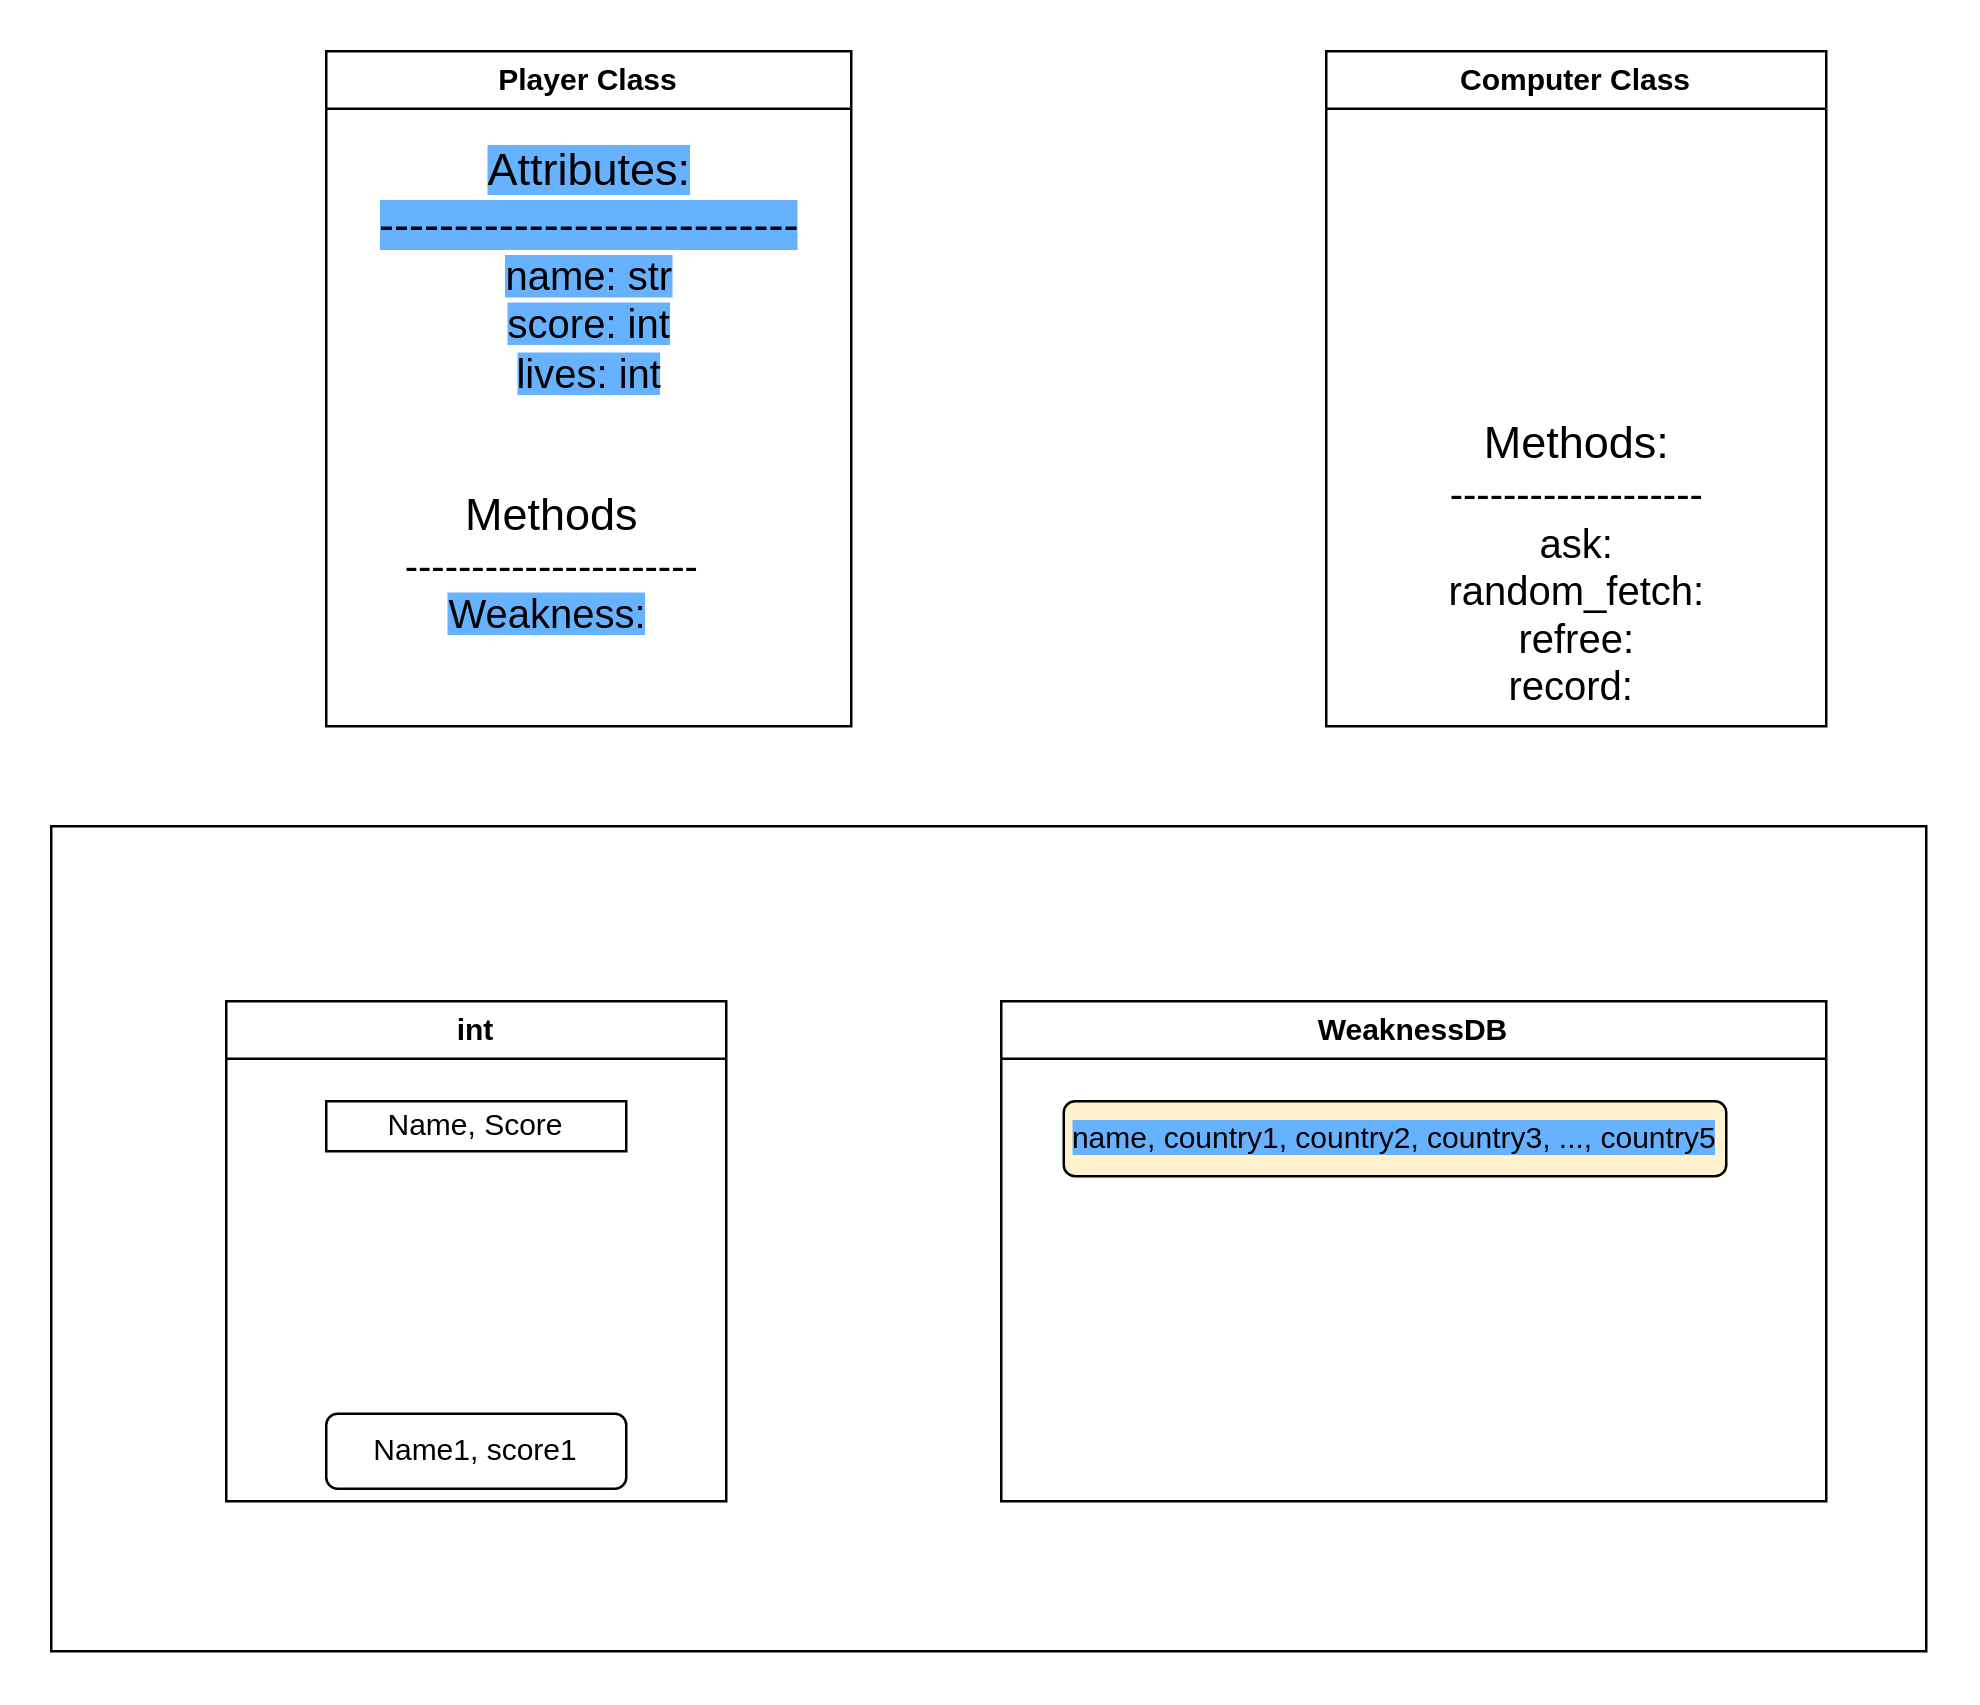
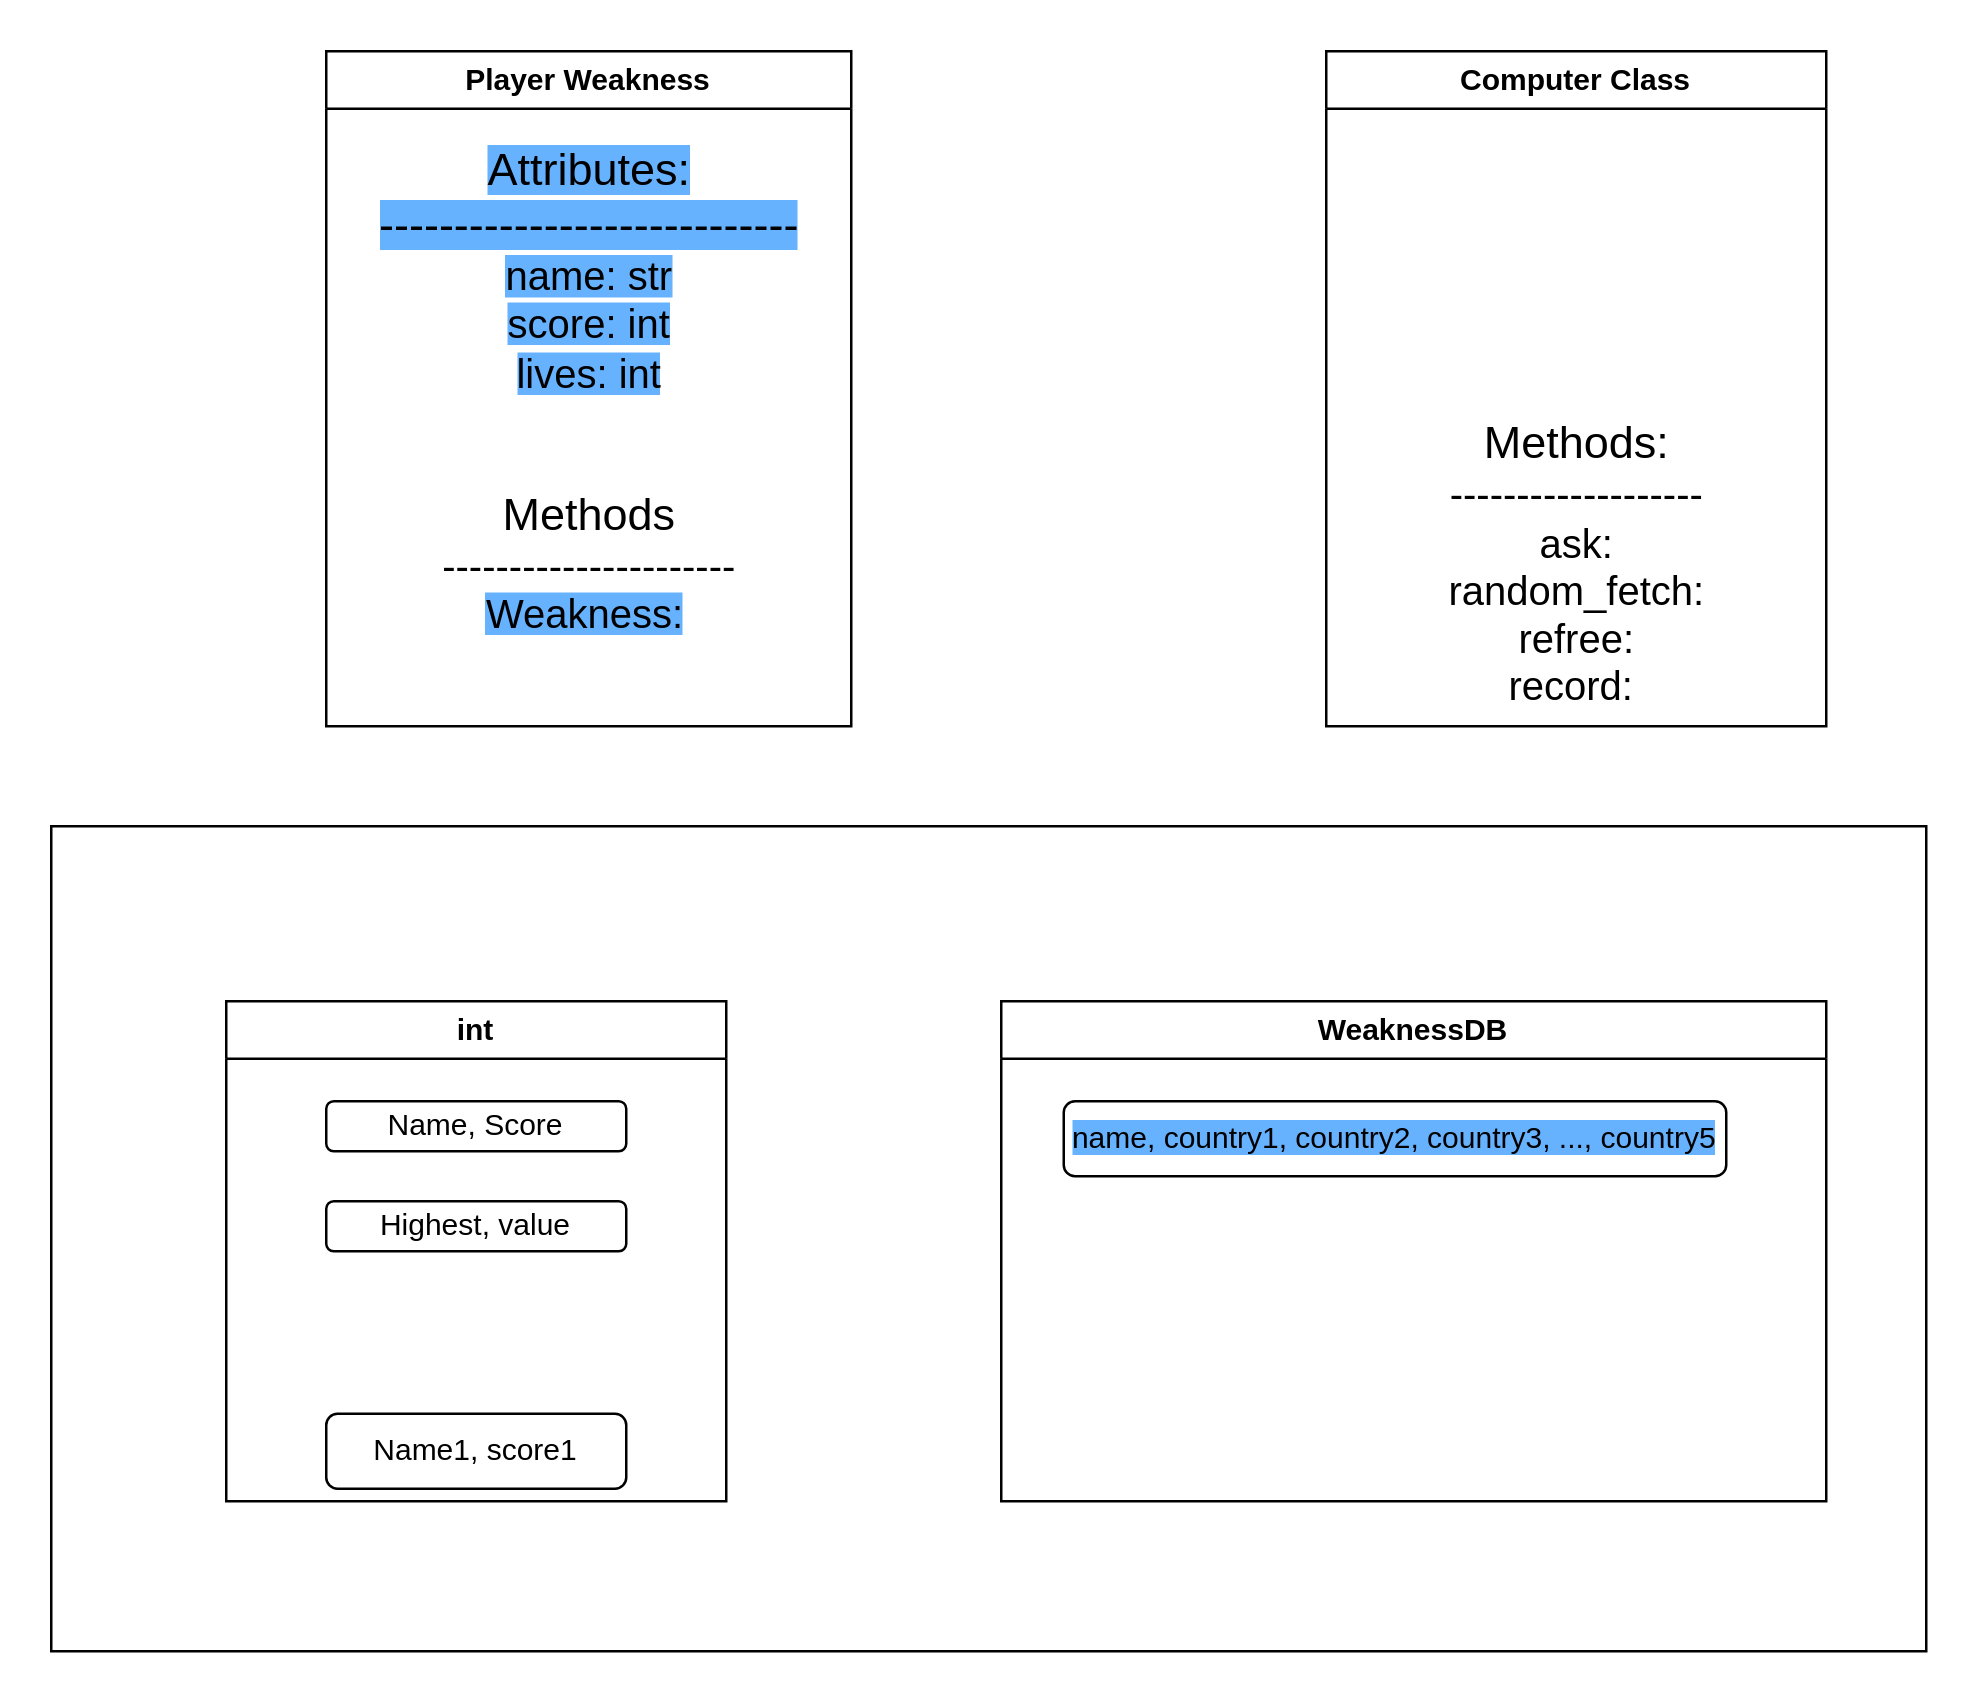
(589, 81) -> (589, 81)
(551, 564) -> (589, 564)
(476, 1126) -> (476, 1126)
(1395, 1139) -> (1395, 1139)
none -> (476, 1226)
